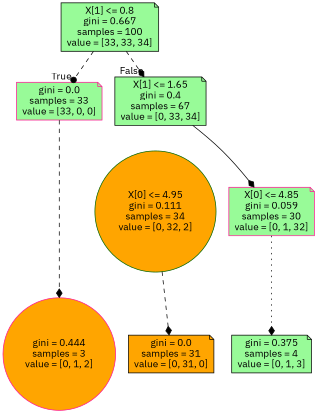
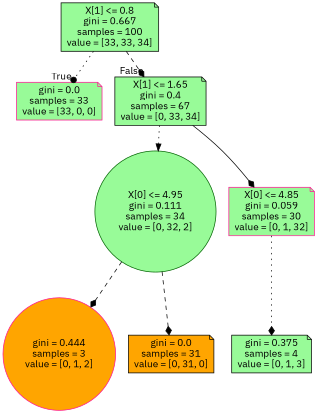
(84, 64) -> (84, 64)
none -> (159, 135)
(59, 204) -> (109, 281)
(155, 212) -> (155, 212)
